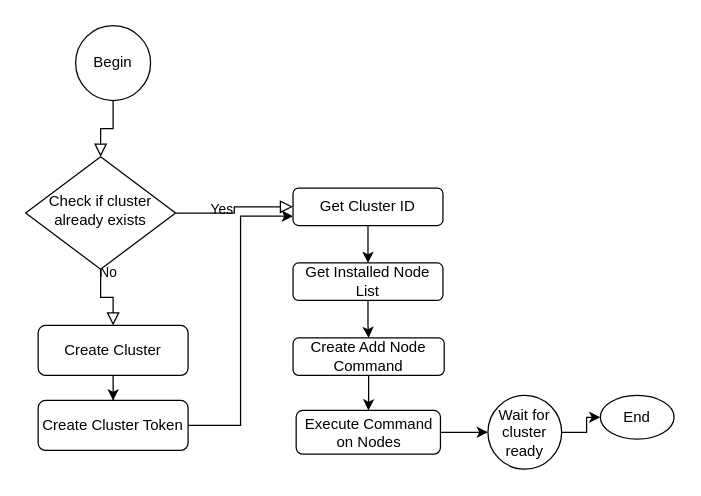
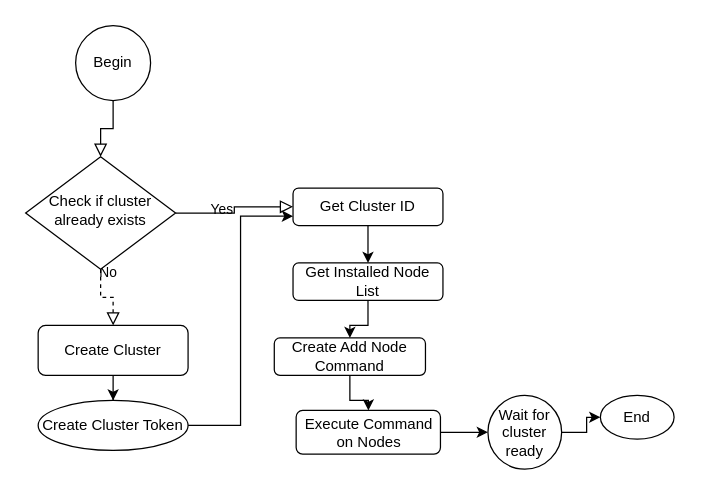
(104, 298) -> (104, 298)
(369, 357) -> (350, 357)
(113, 426) -> (113, 426)
